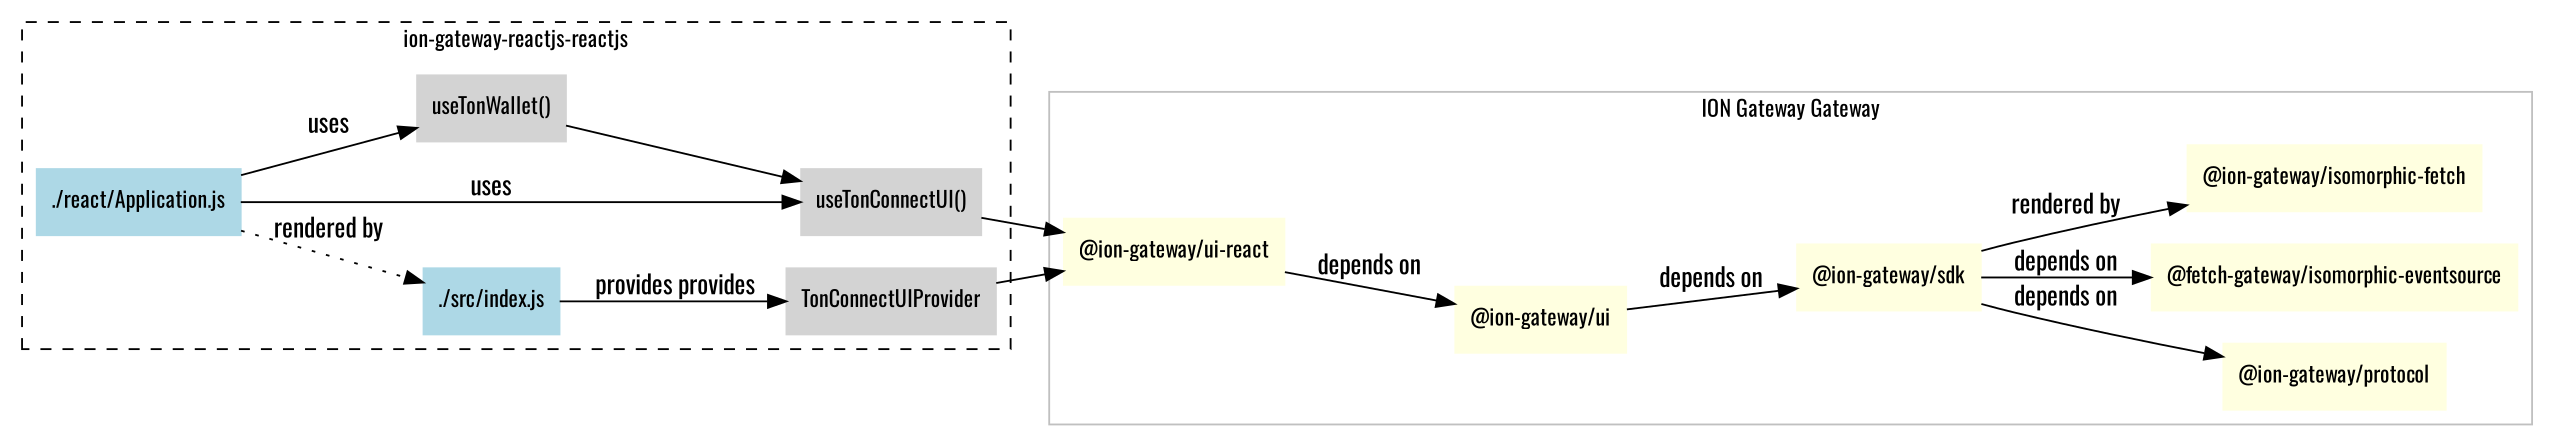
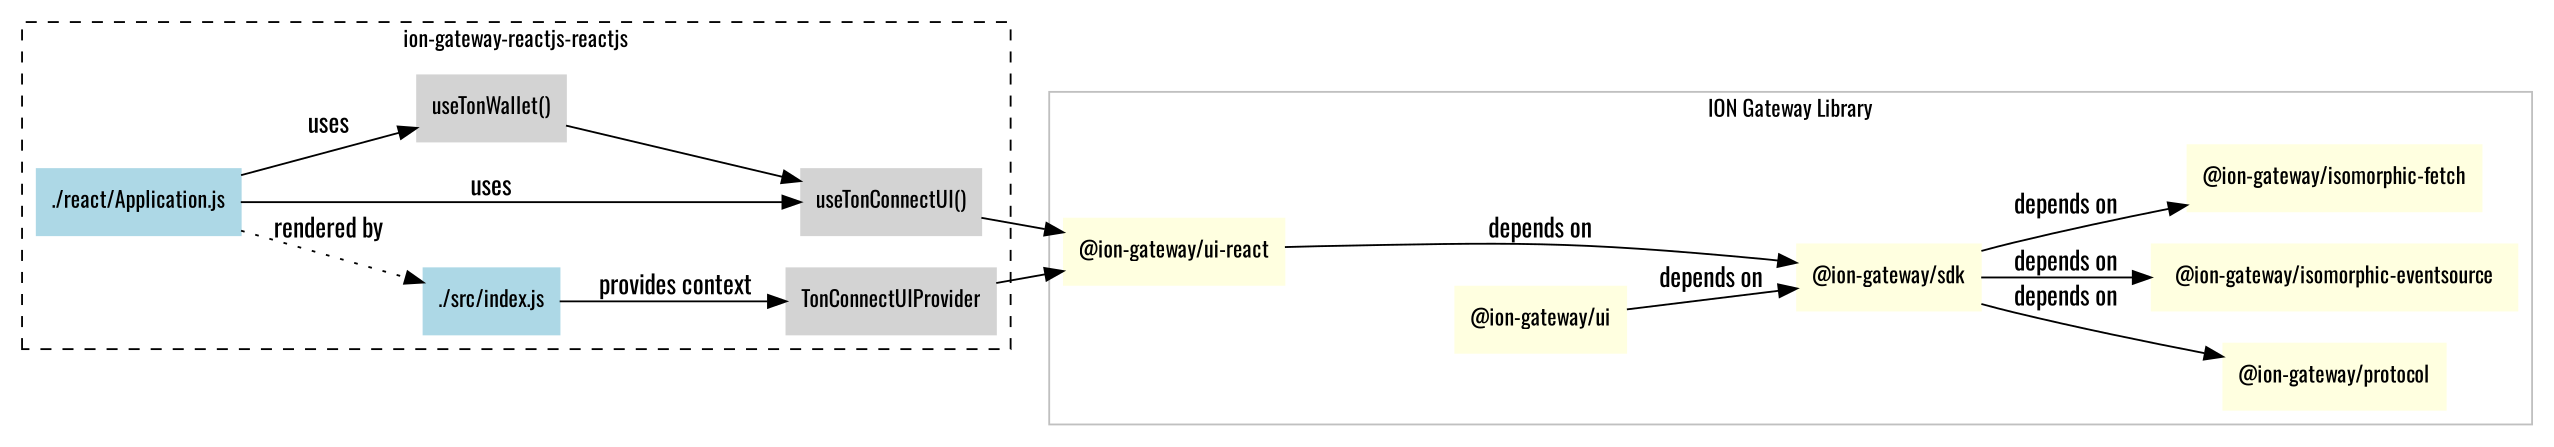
(1791, 111) -> (1791, 111)
(2066, 207) -> (2066, 207)
(2335, 277) -> (2335, 277)
(1361, 286) -> (1532, 244)
(676, 288) -> (676, 288)
